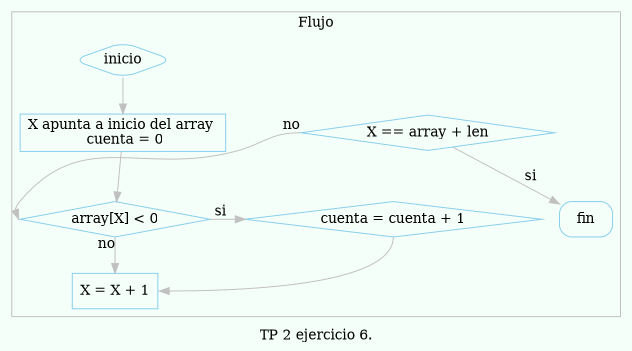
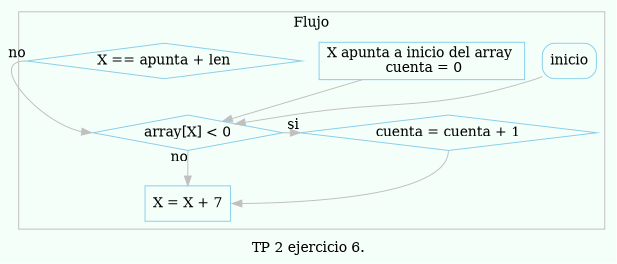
(123, 60) -> (569, 61)
(123, 91) -> (395, 105)
(428, 133) -> (164, 61)
(586, 219) -> none
(115, 291) -> (188, 204)
